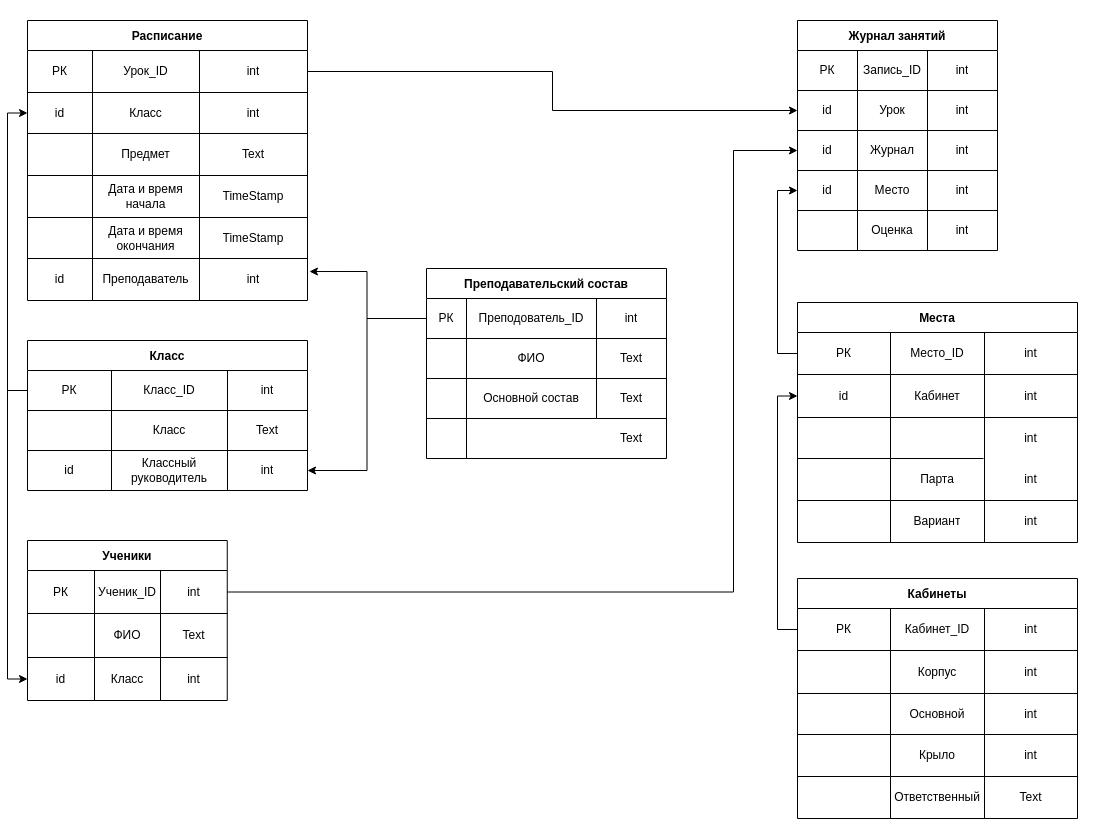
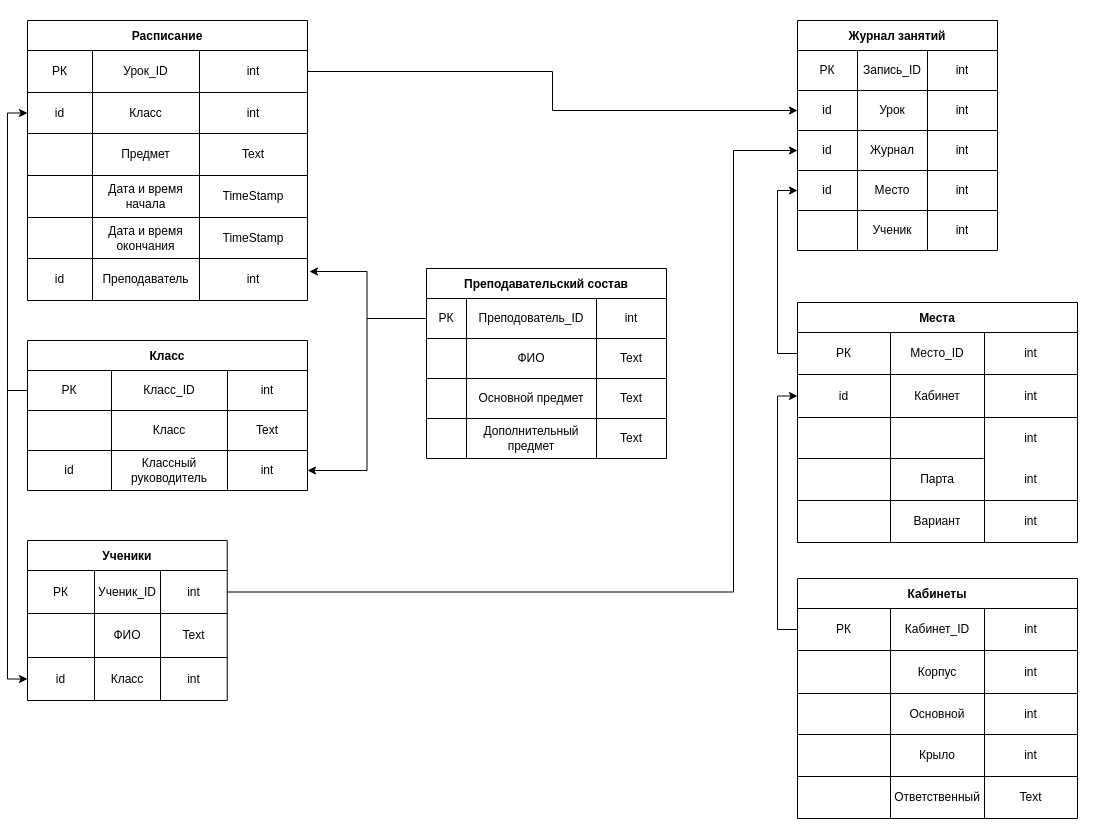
(893, 231) -> (893, 231)
(532, 399) -> (532, 399)
none -> (532, 439)
